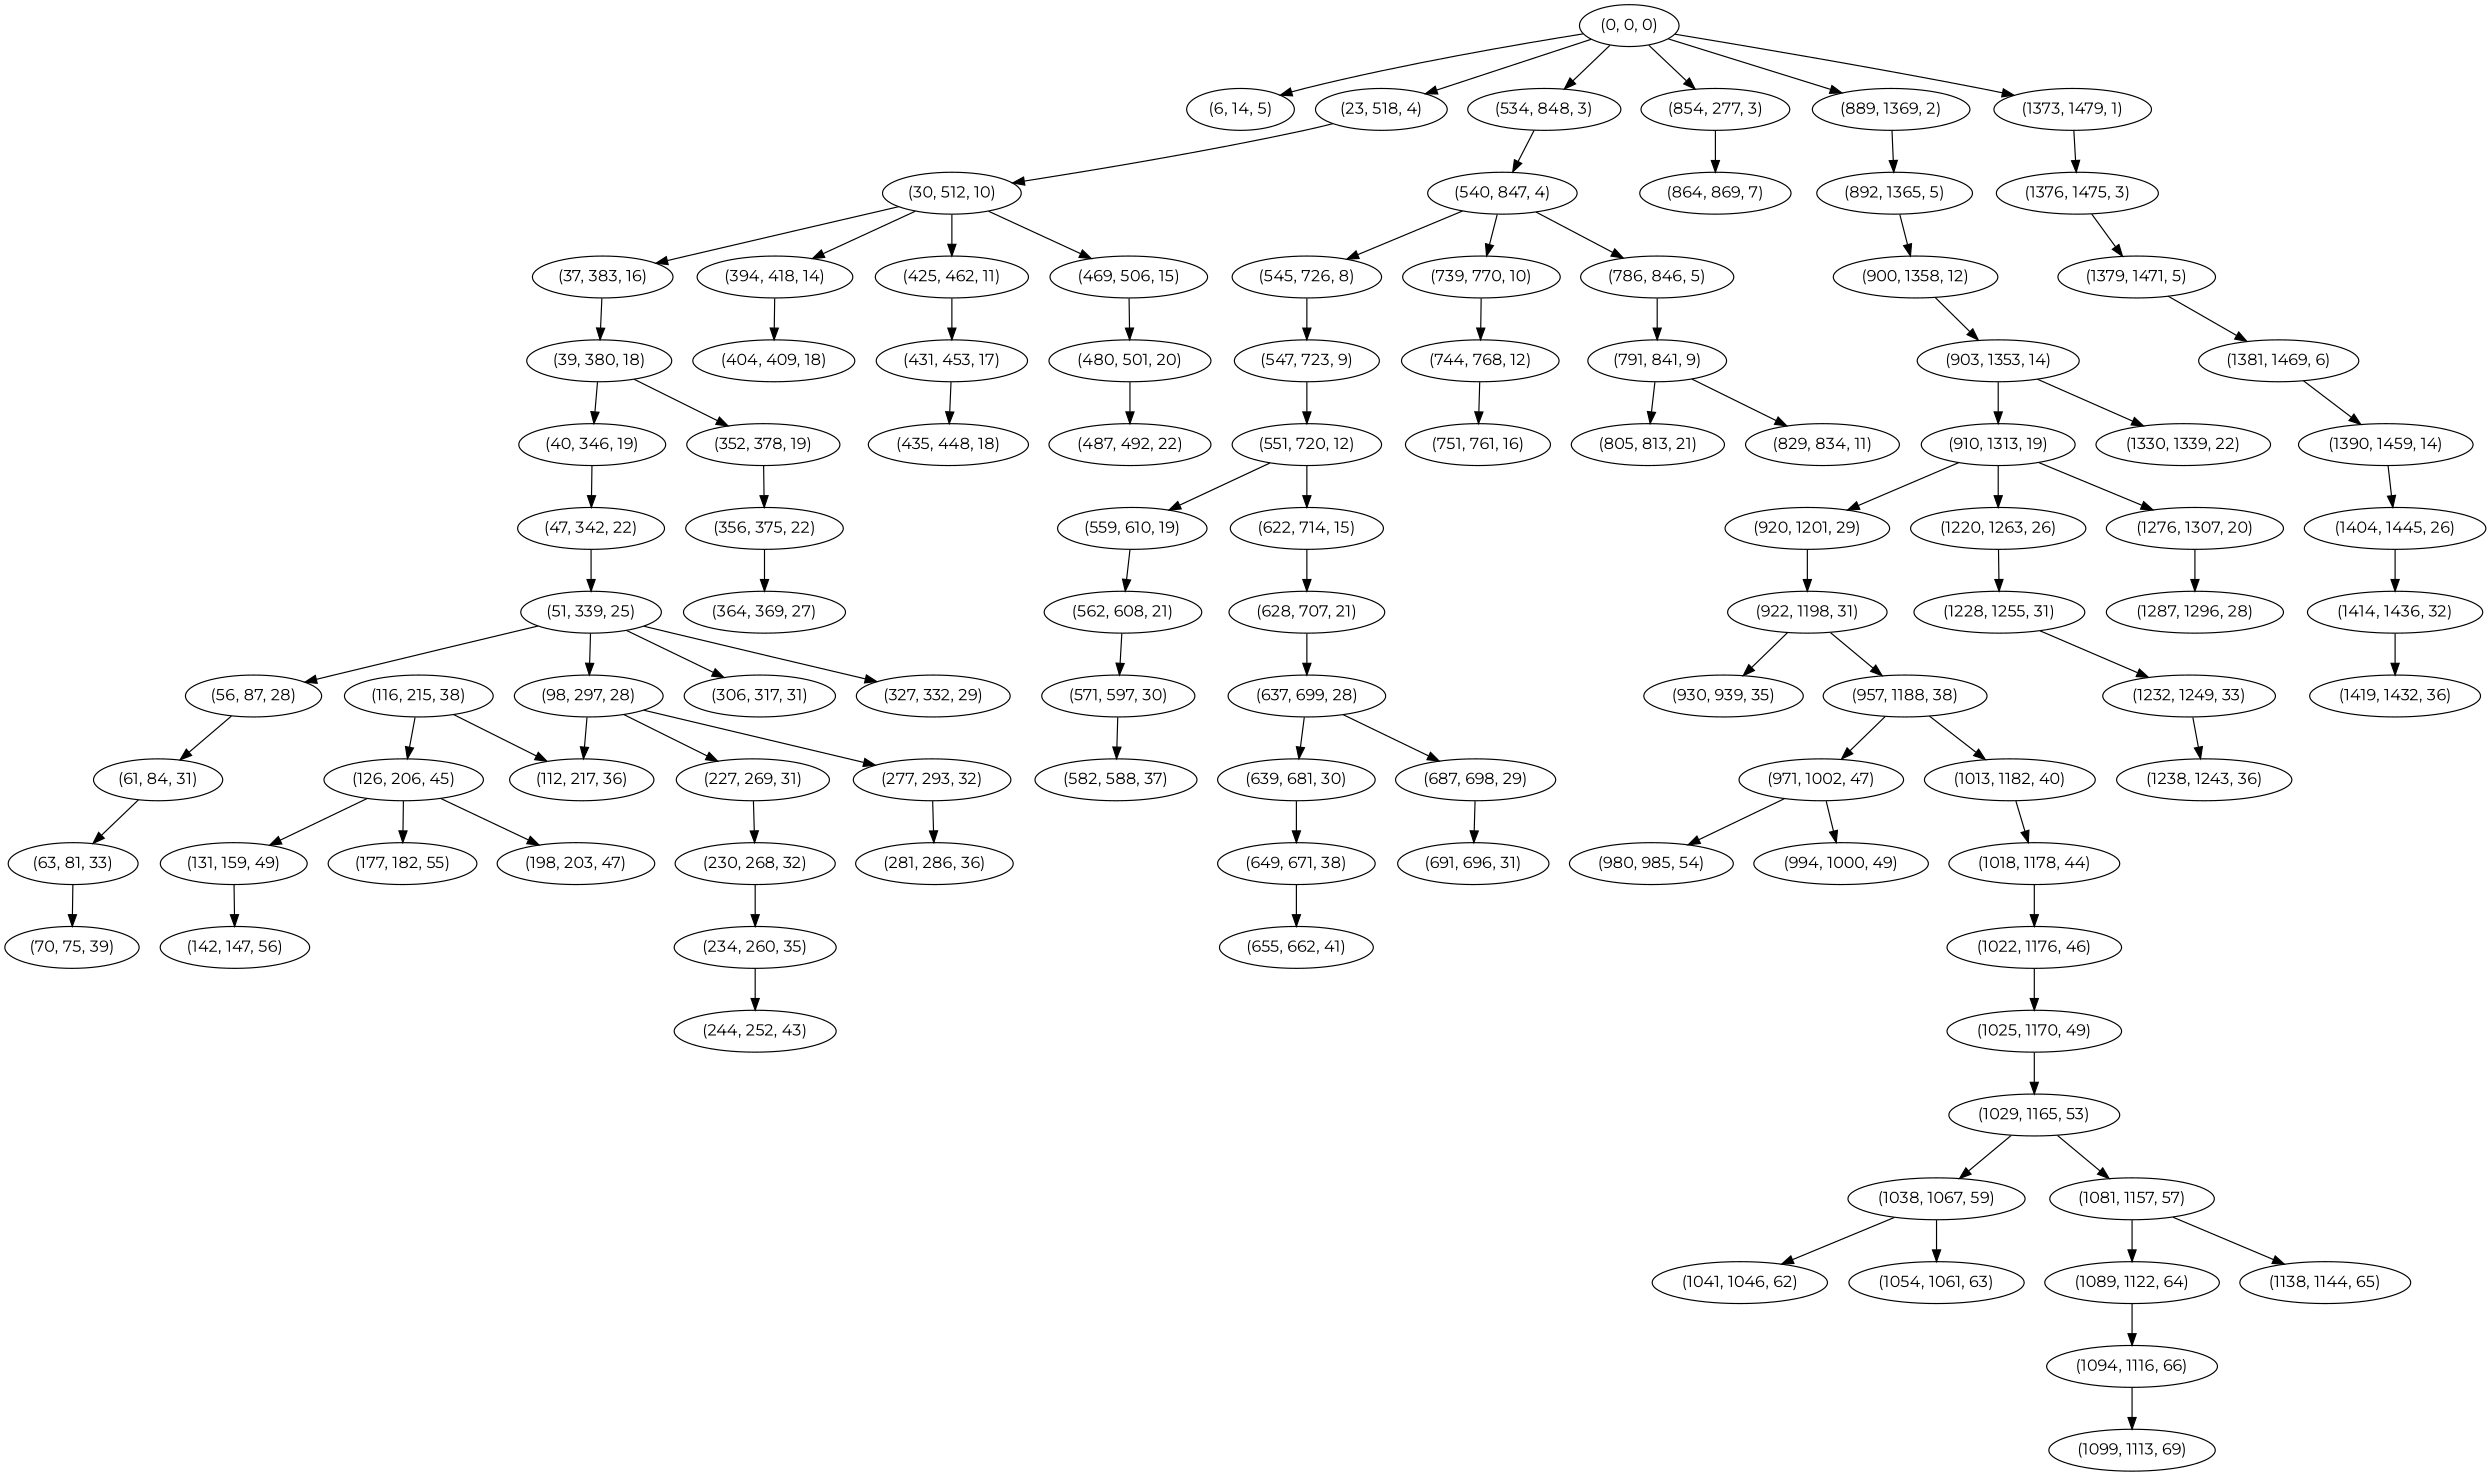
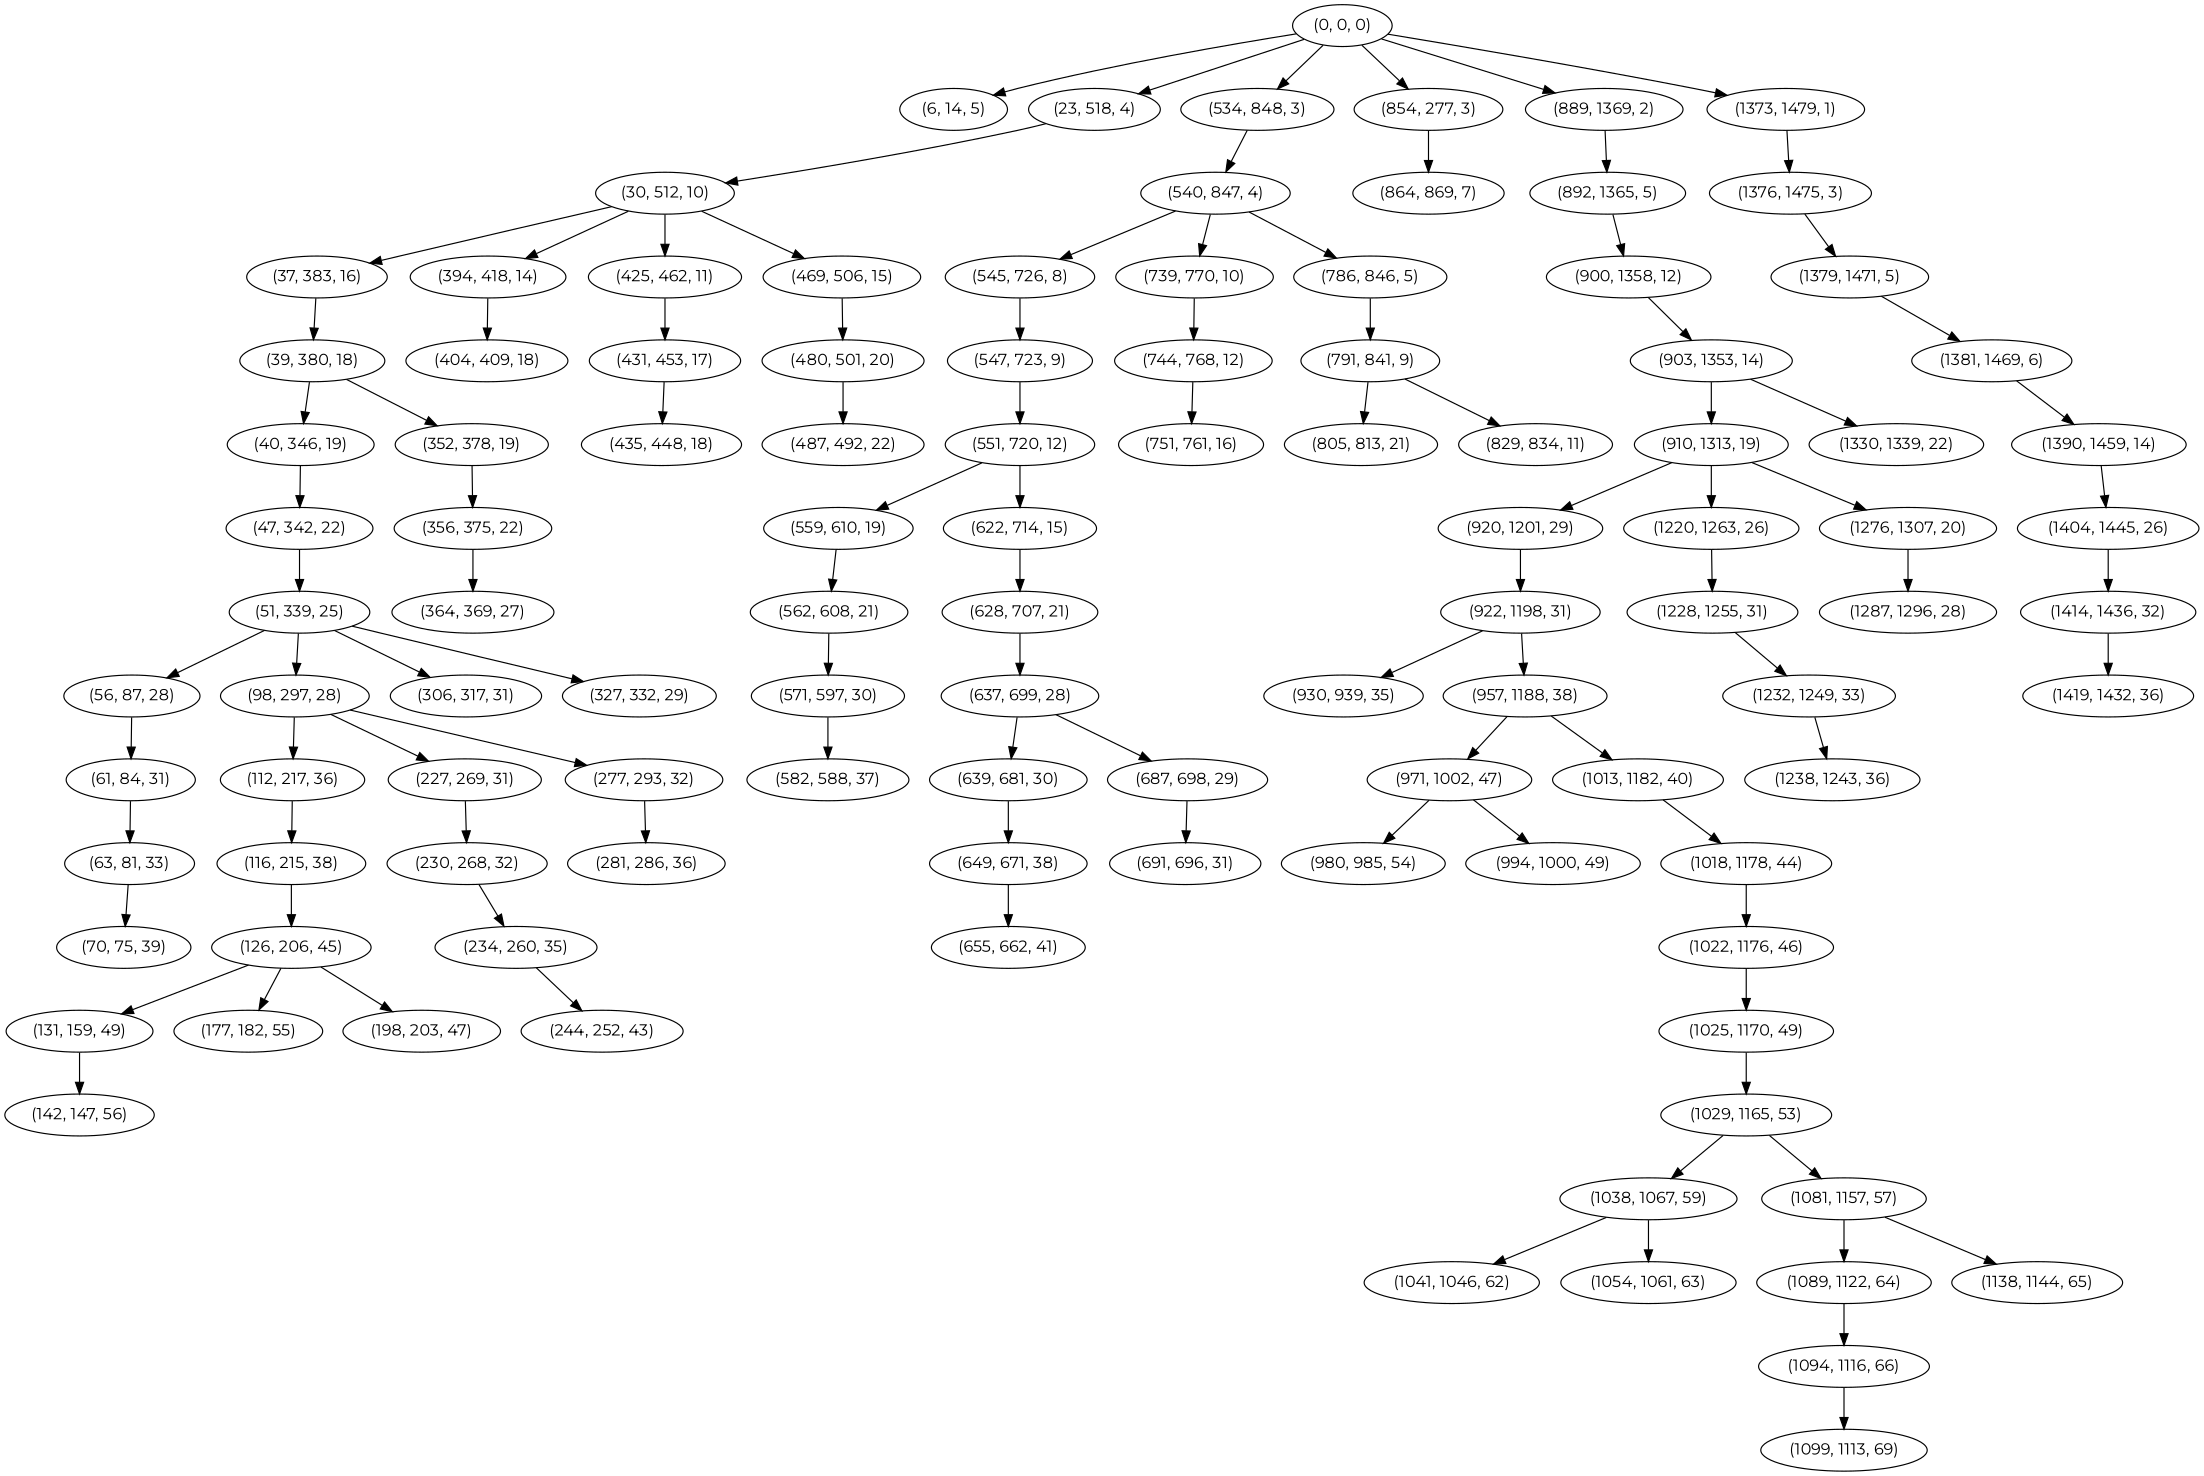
(495, 735) -> (292, 816)
